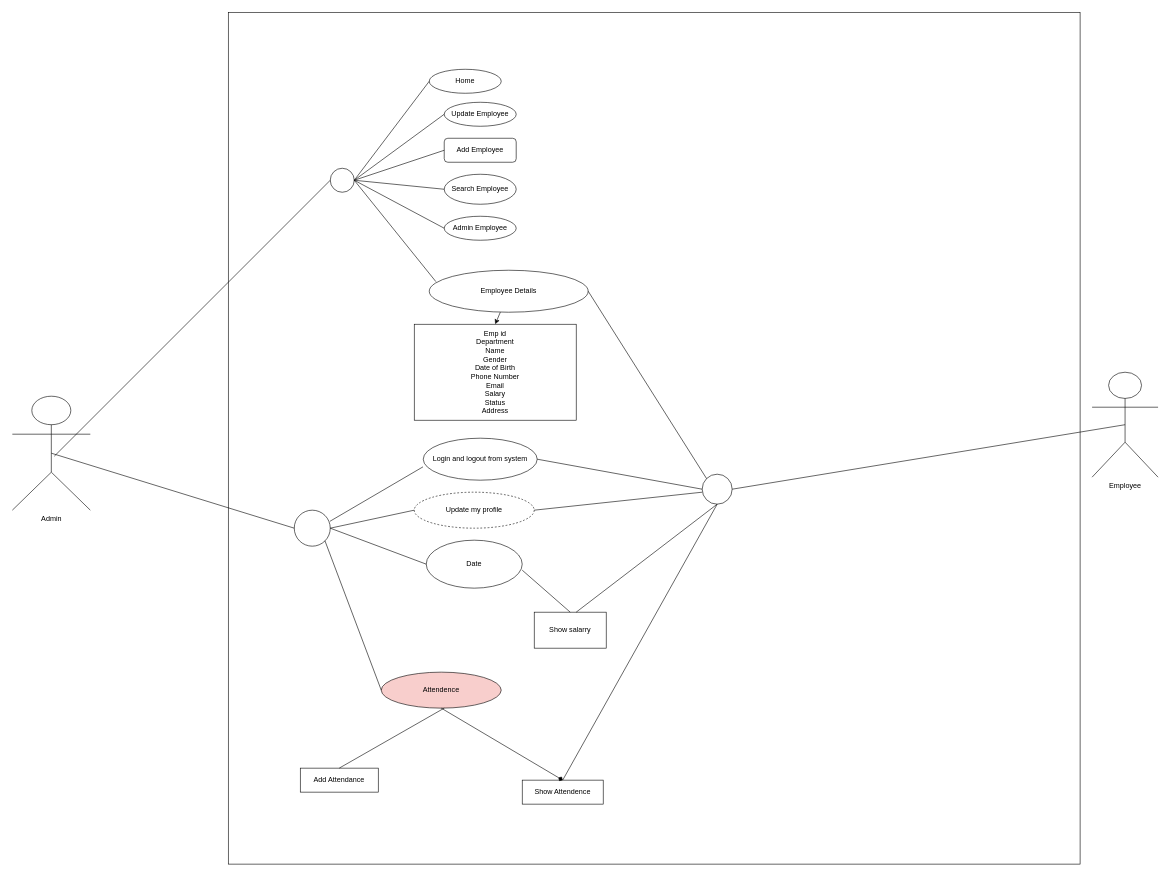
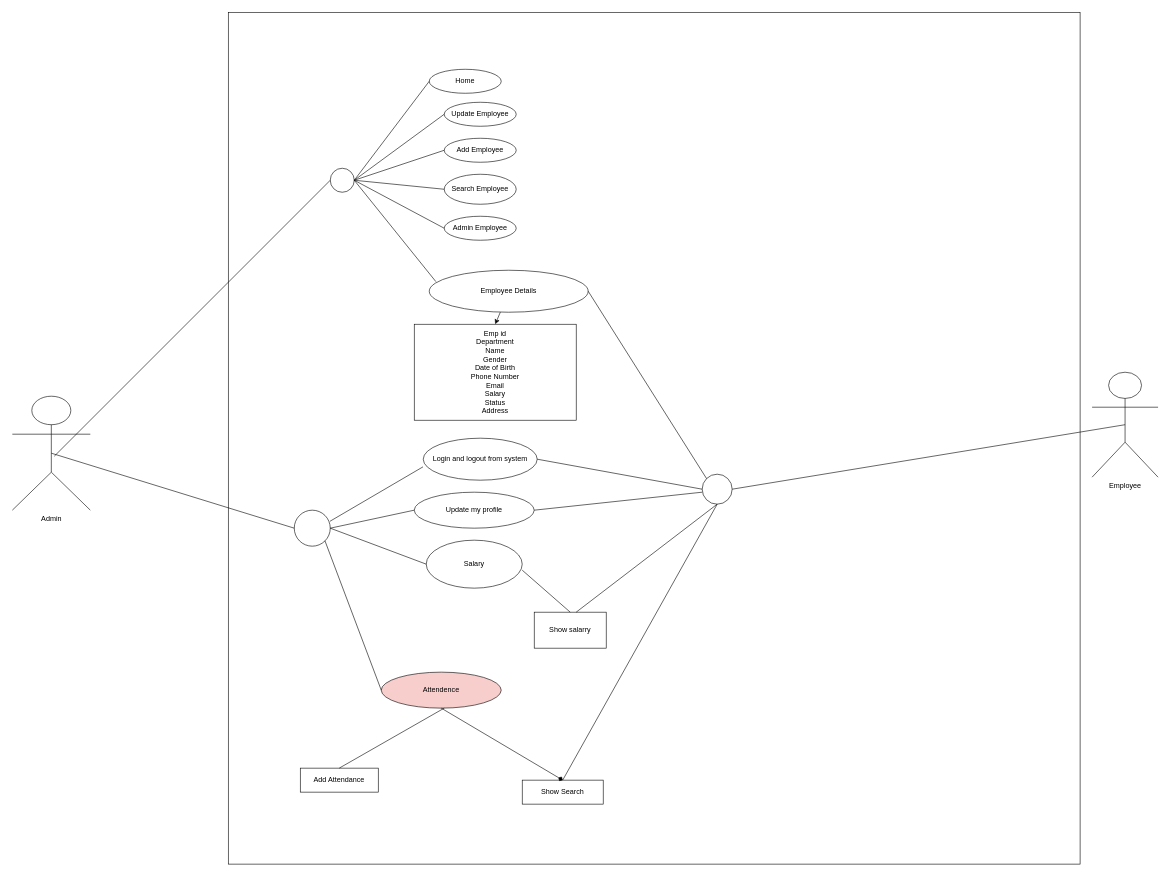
(480, 150) -> (480, 150)
(474, 510) -> (474, 510)
(474, 564) -> (474, 564)
(563, 792) -> (563, 792)
